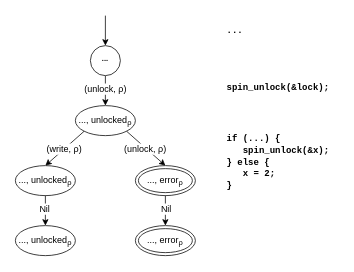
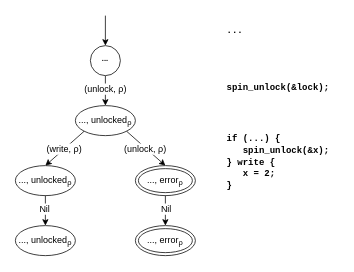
(264, 162) -> (264, 162)
